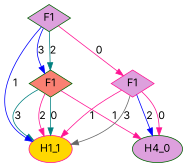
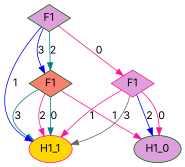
(157, 149) -> (157, 149)
